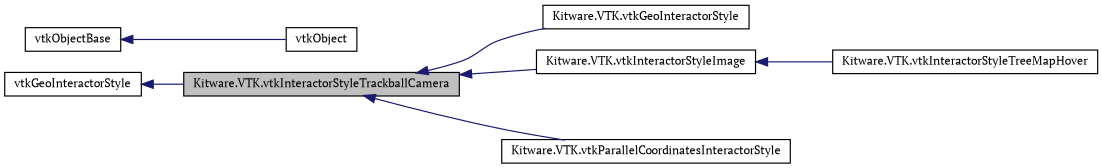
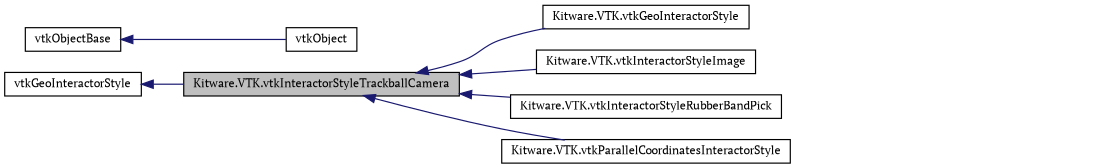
(965, 62) -> none
none -> (646, 107)
